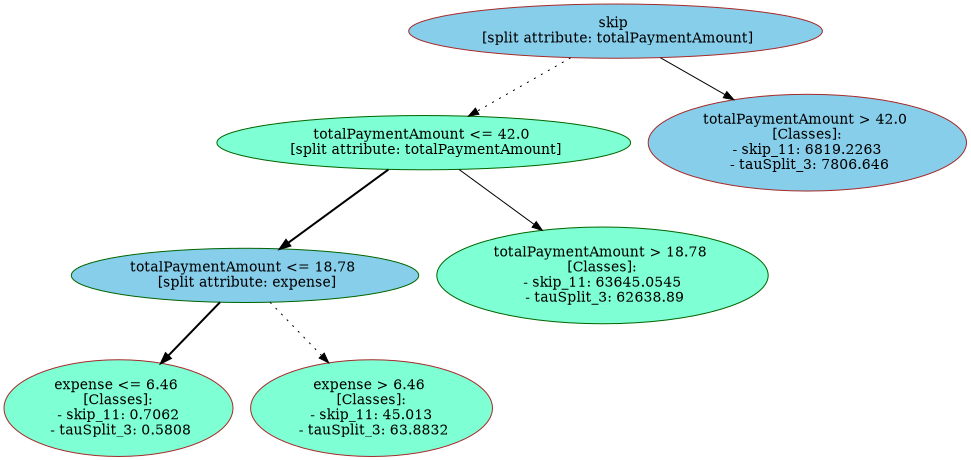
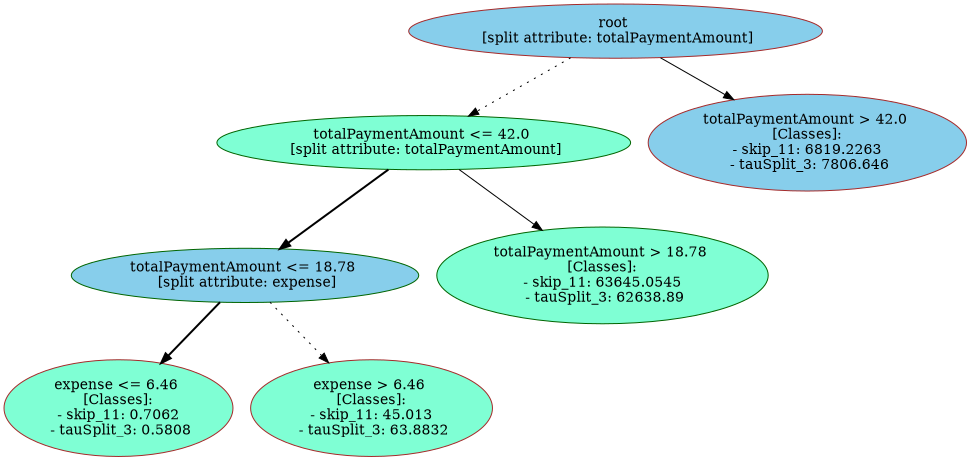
(616, 31) -> (616, 31)
